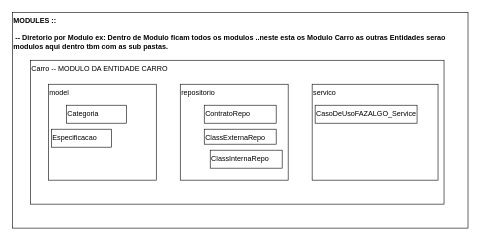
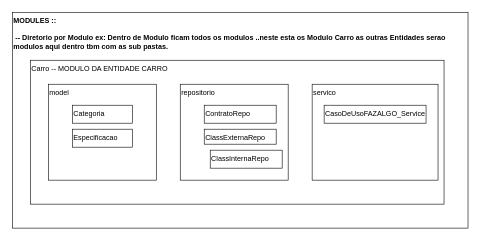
(96, 114) -> (102, 114)
(366, 114) -> (375, 114)
(81, 138) -> (102, 138)
